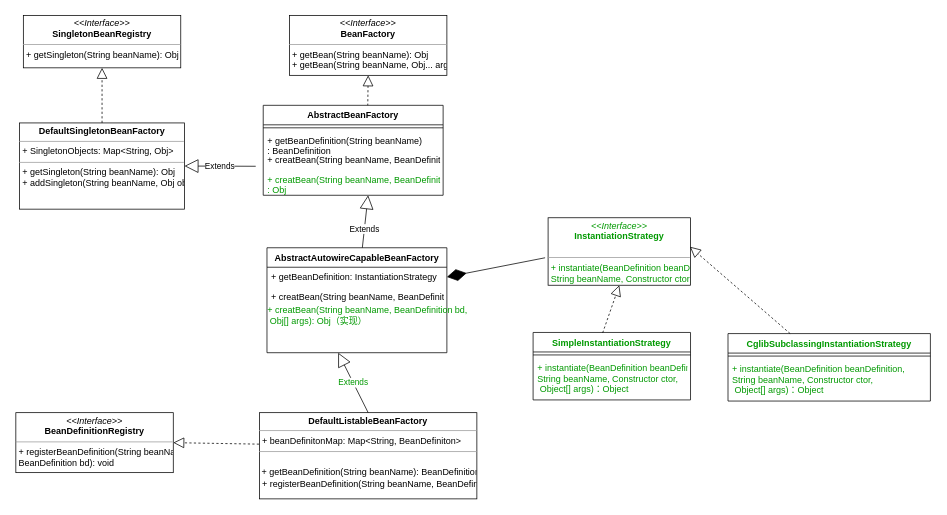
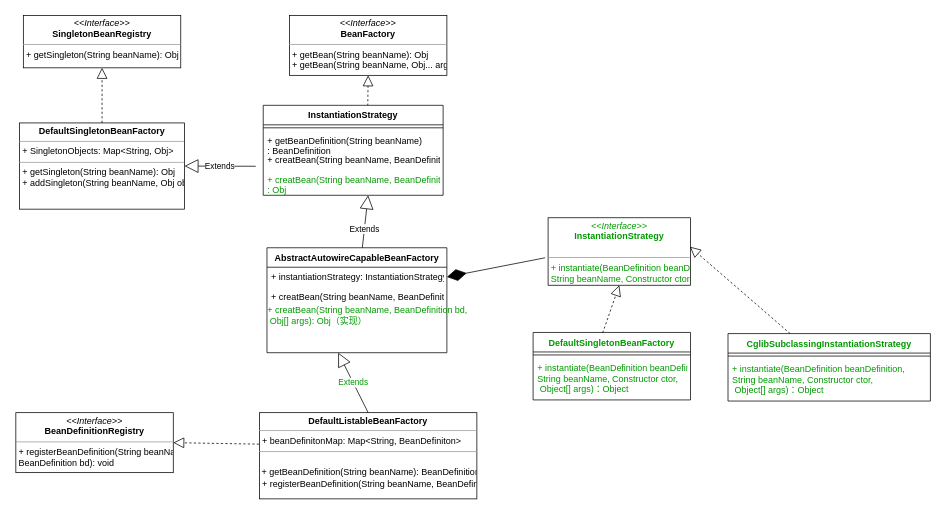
(353, 116) -> (353, 116)
(370, 278) -> (380, 278)
(611, 343) -> (611, 343)
